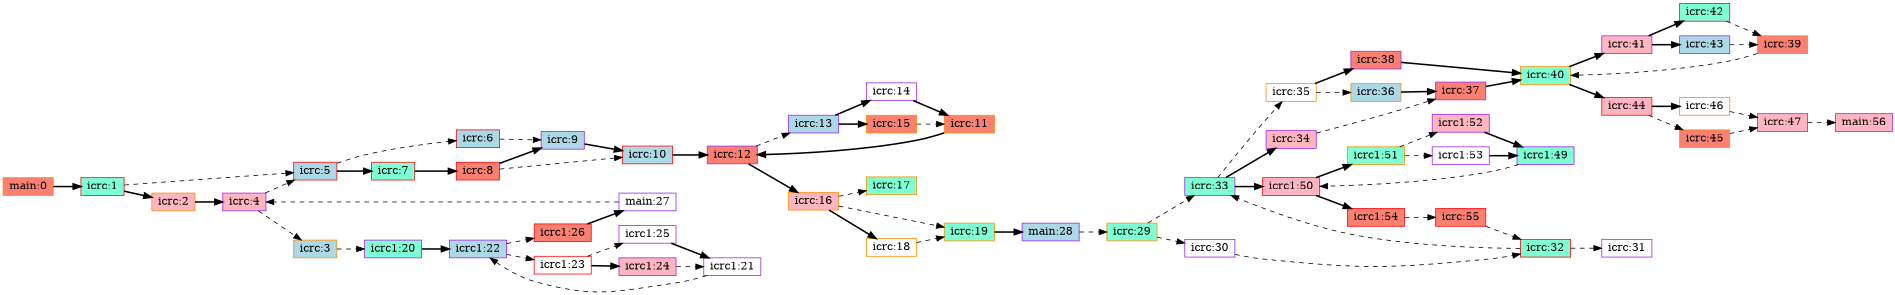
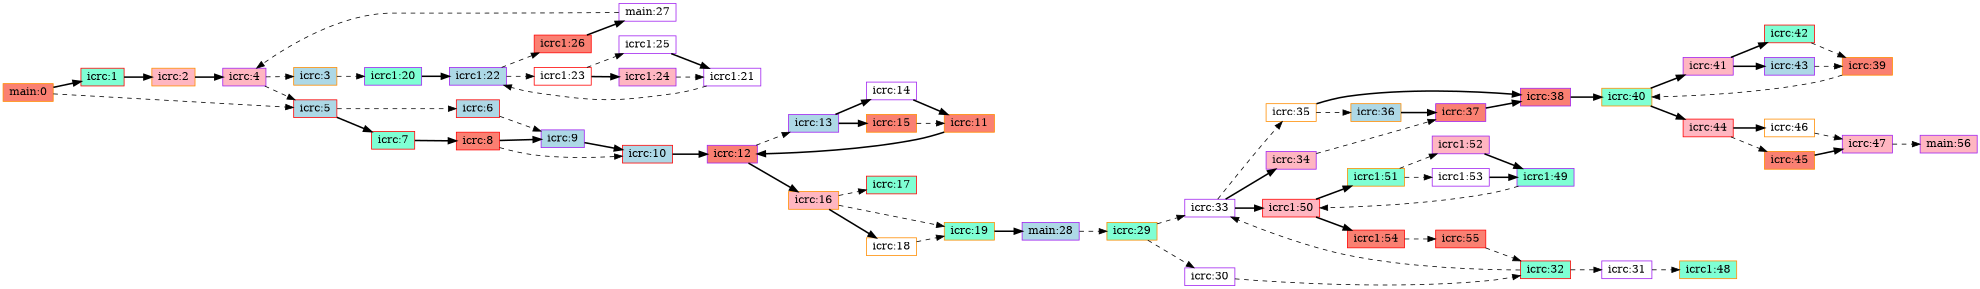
(1499, 84) -> (1499, 106)
(1740, 131) -> (1825, 153)
(205, 179) -> (169, 100)
(891, 186) -> (891, 185)
(1210, 187) -> (1210, 208)
none -> (1708, 270)
